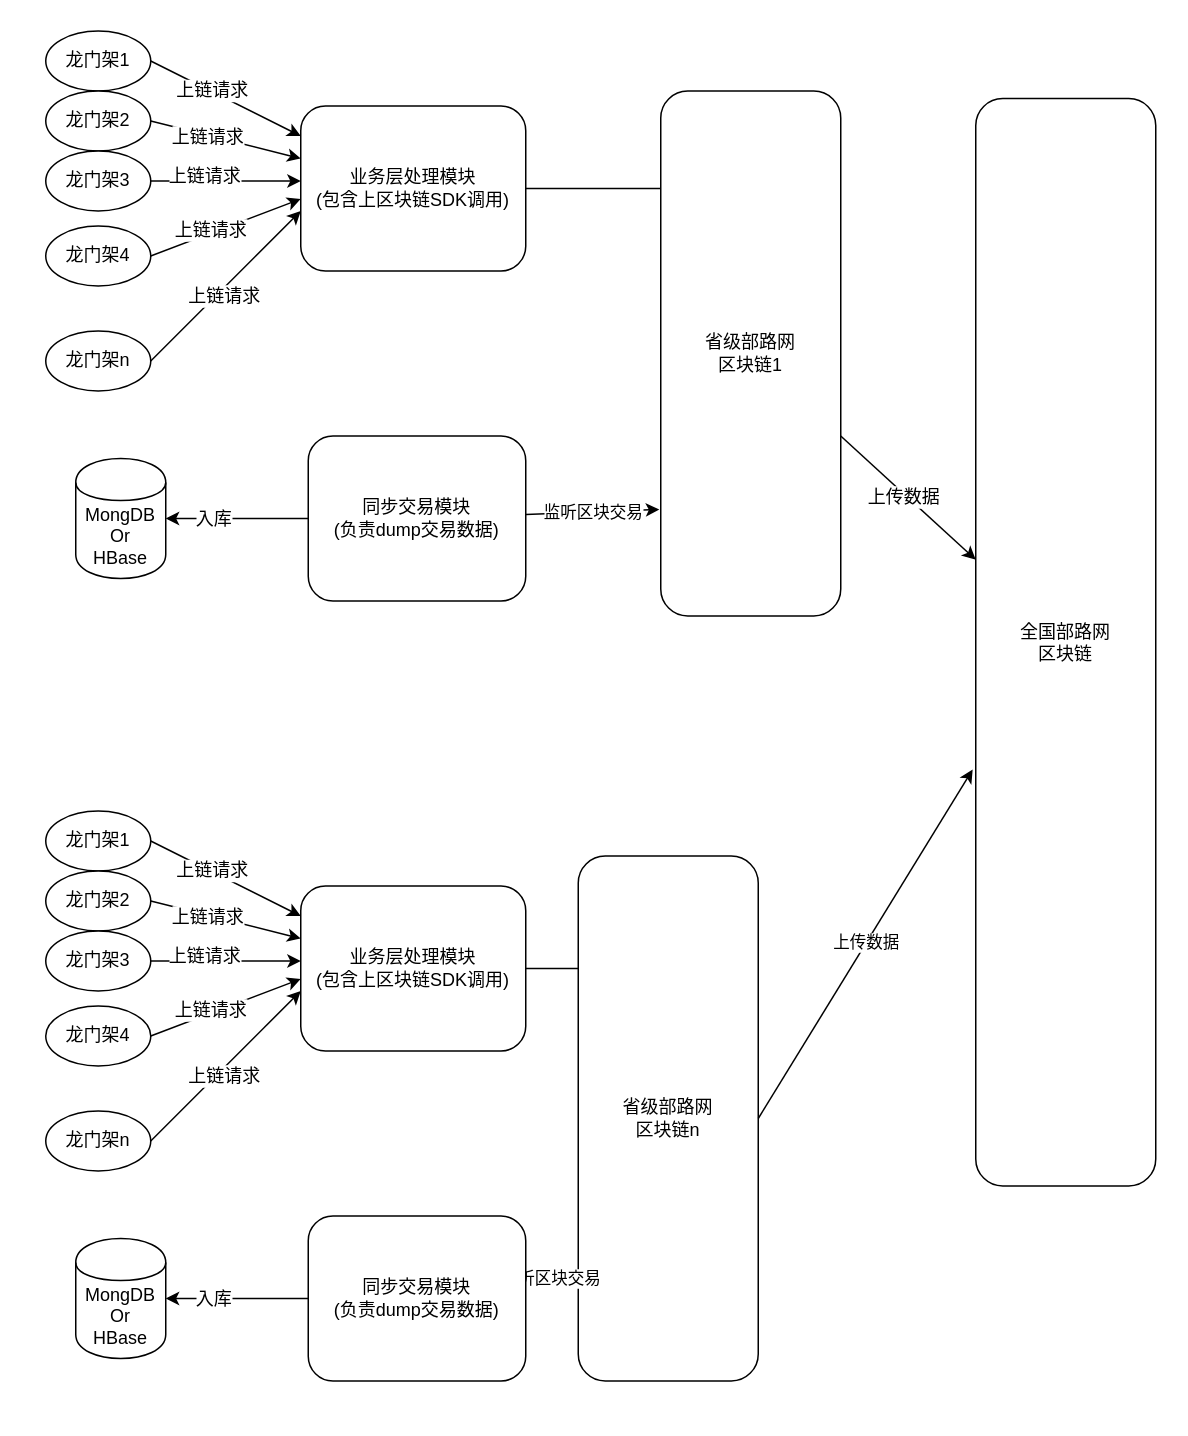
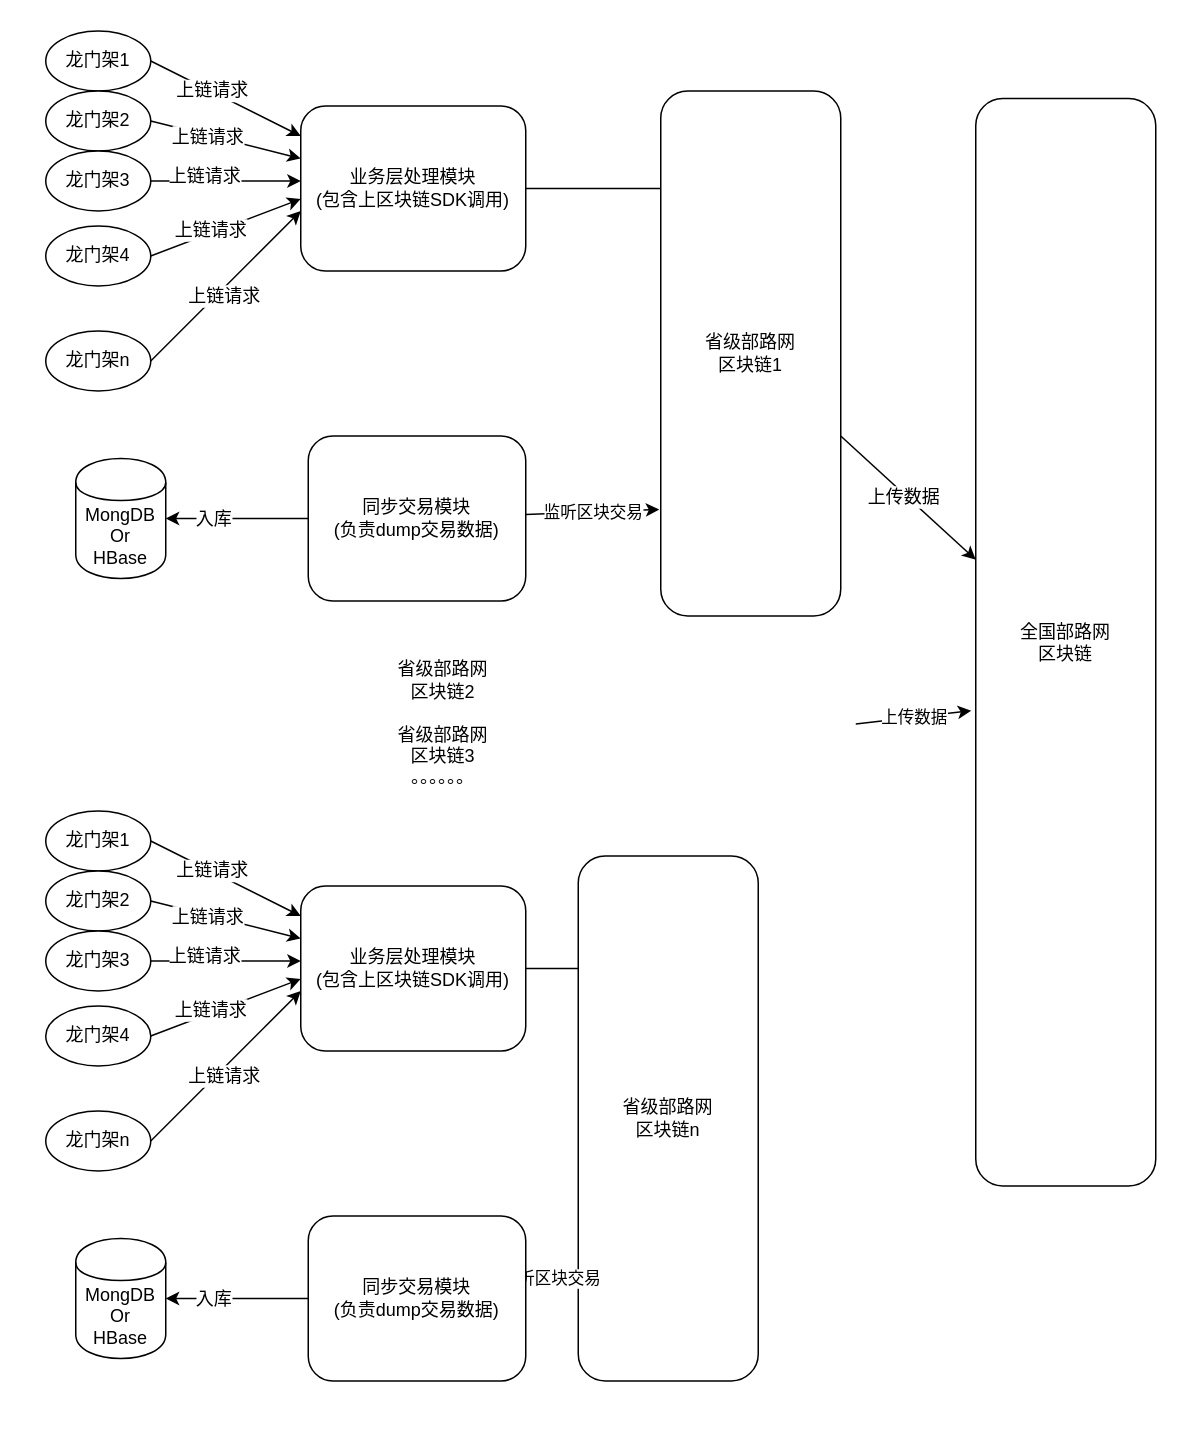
none -> (909, 718)
none -> (443, 724)
(863, 948) -> none
